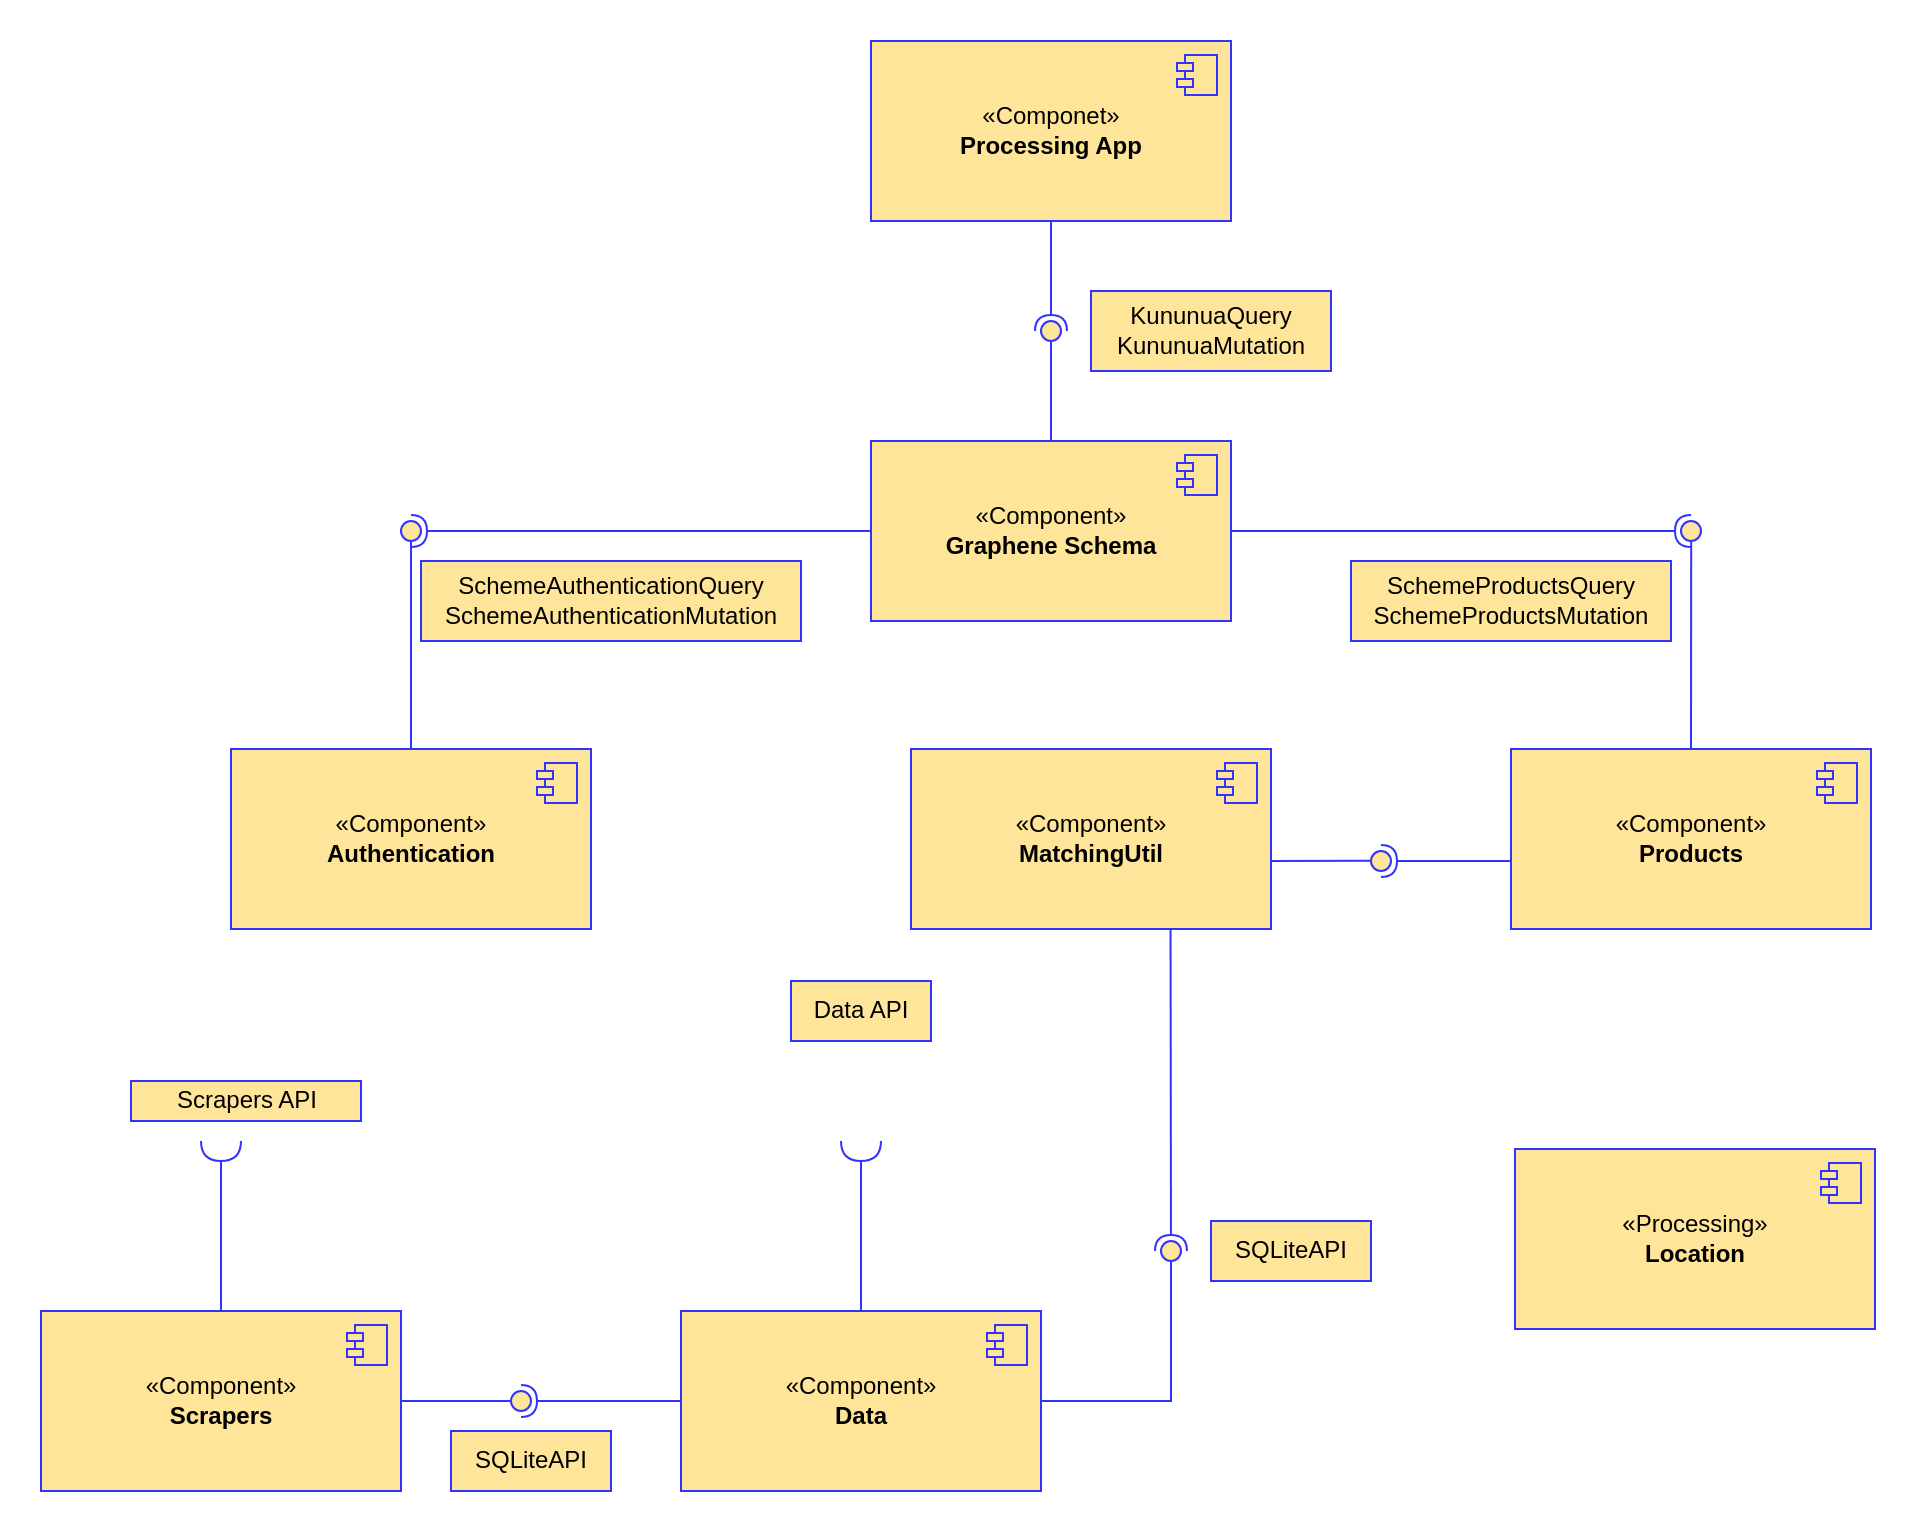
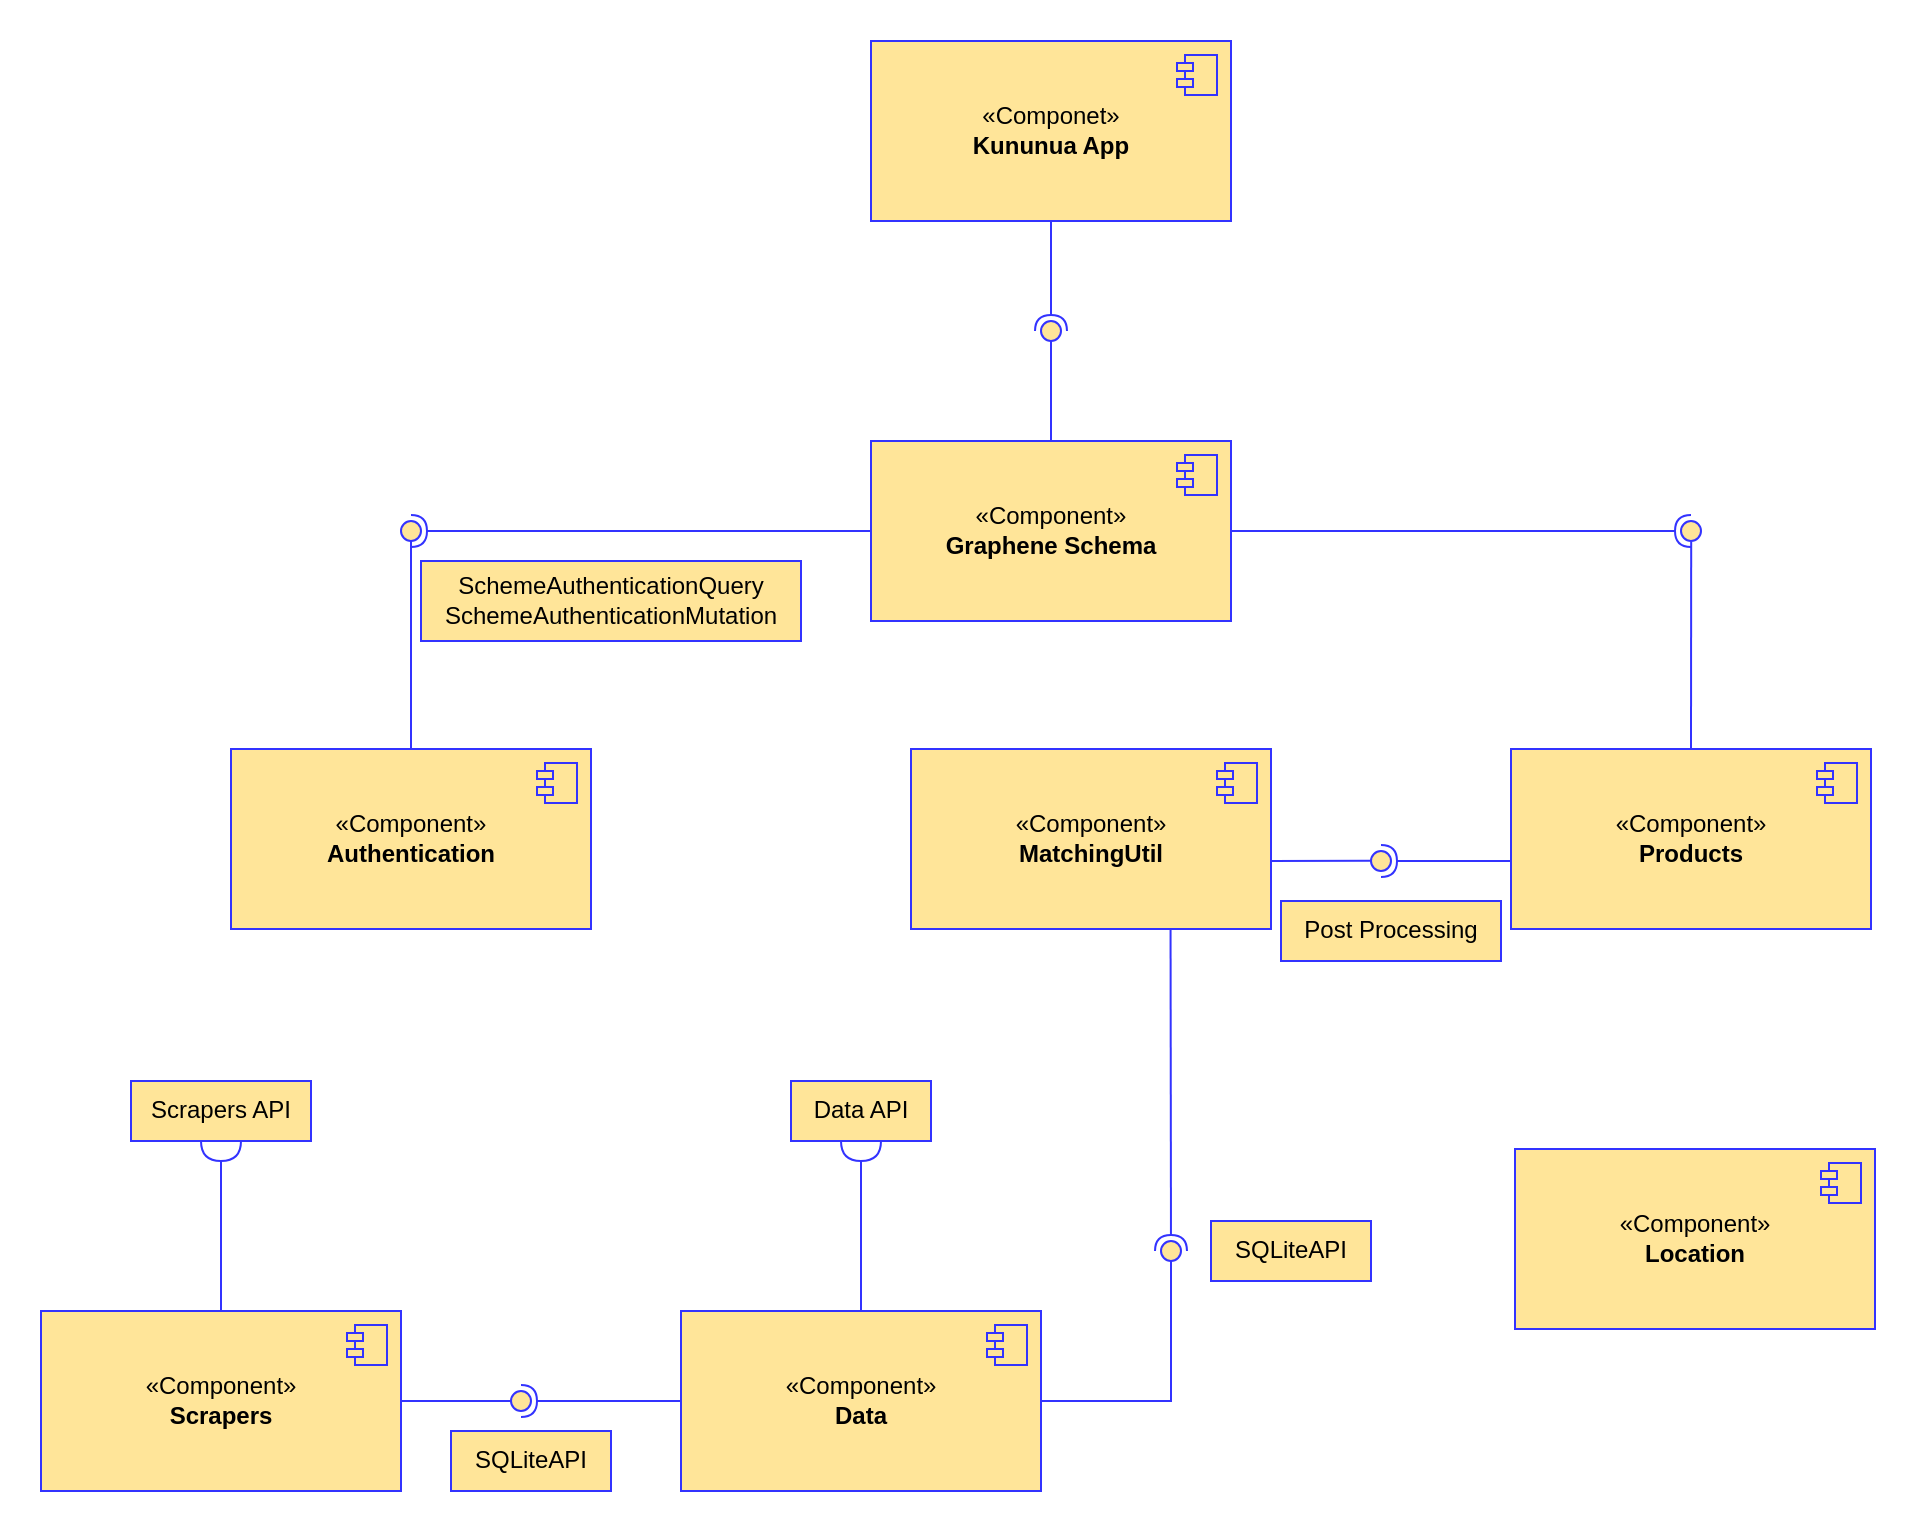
(1052, 131) -> (1052, 131)
(1211, 331) -> none
(1511, 601) -> none
none -> (1391, 931)
(861, 1011) -> (861, 1111)
(246, 1101) -> (221, 1111)
(1696, 1239) -> (1696, 1239)
